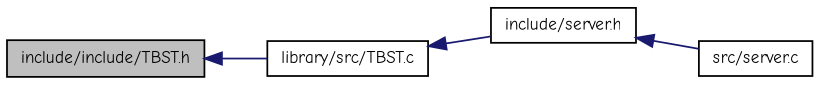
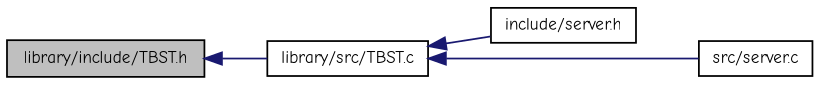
(676, 45) -> (572, 59)
(106, 59) -> (106, 59)
